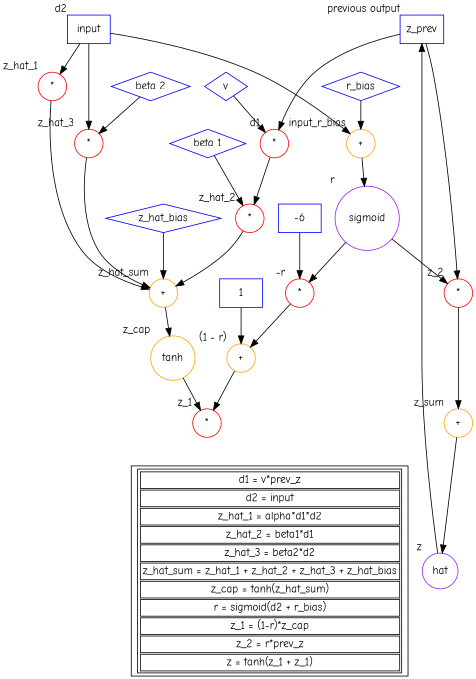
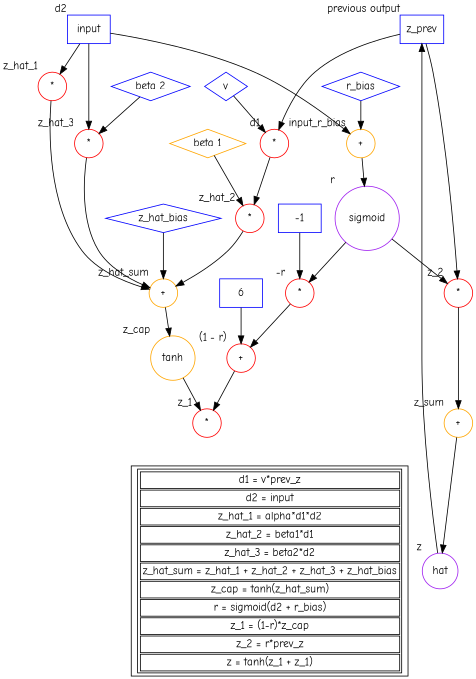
(208, 144) -> (208, 144)
(300, 218) -> (300, 218)
(241, 293) -> (241, 293)
(241, 358) -> (241, 358)
